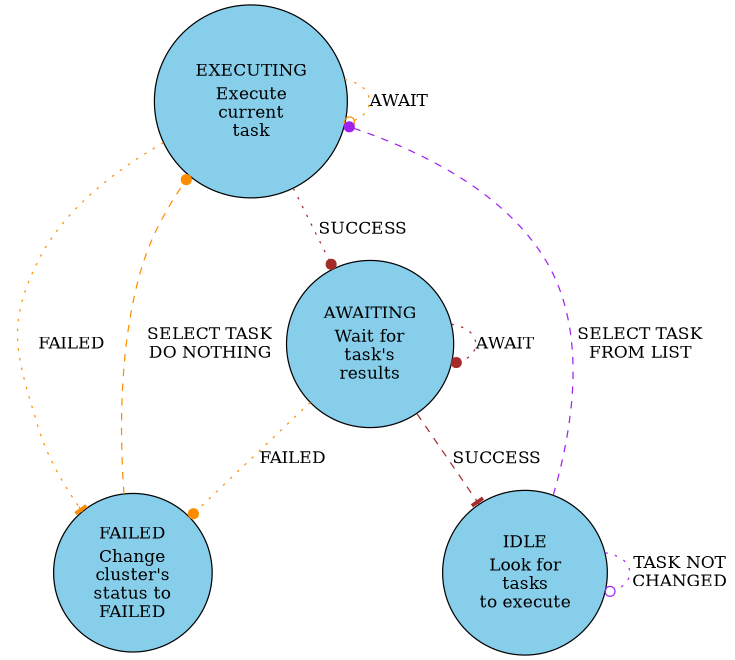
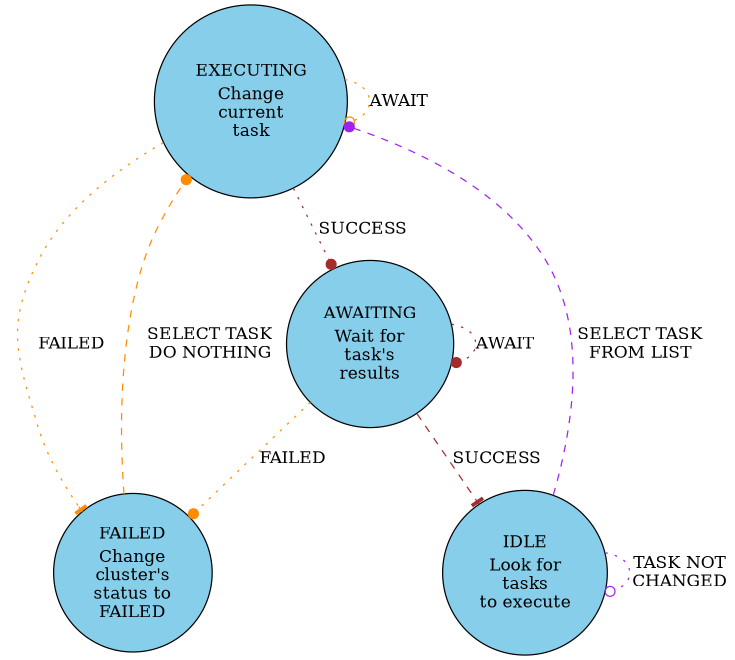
(251, 94) -> (251, 94)
